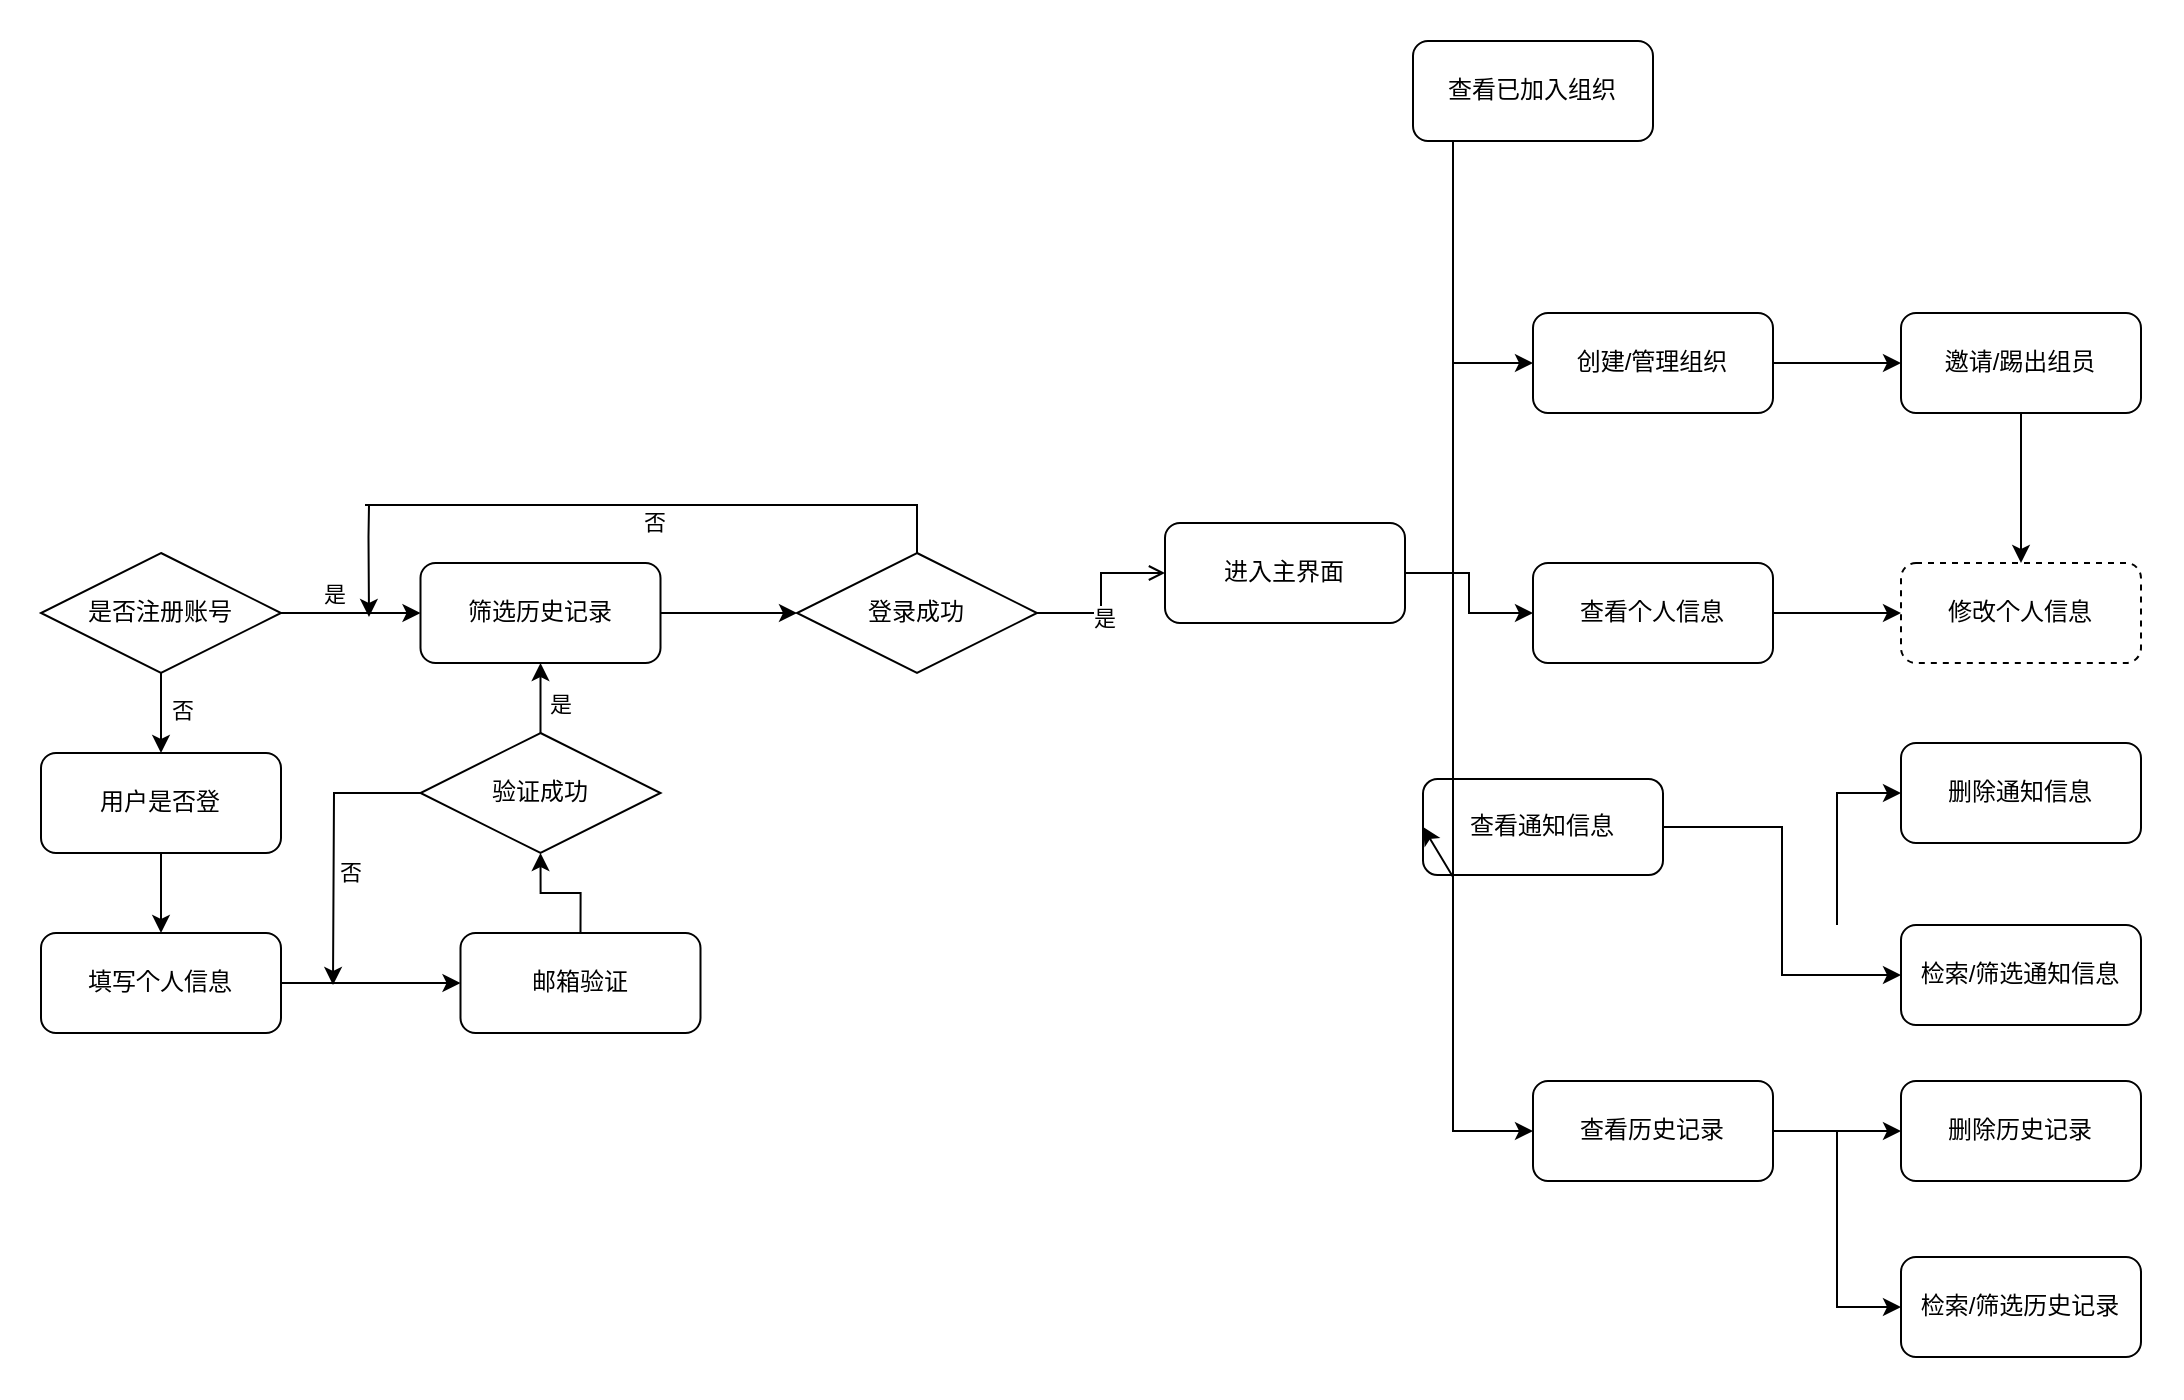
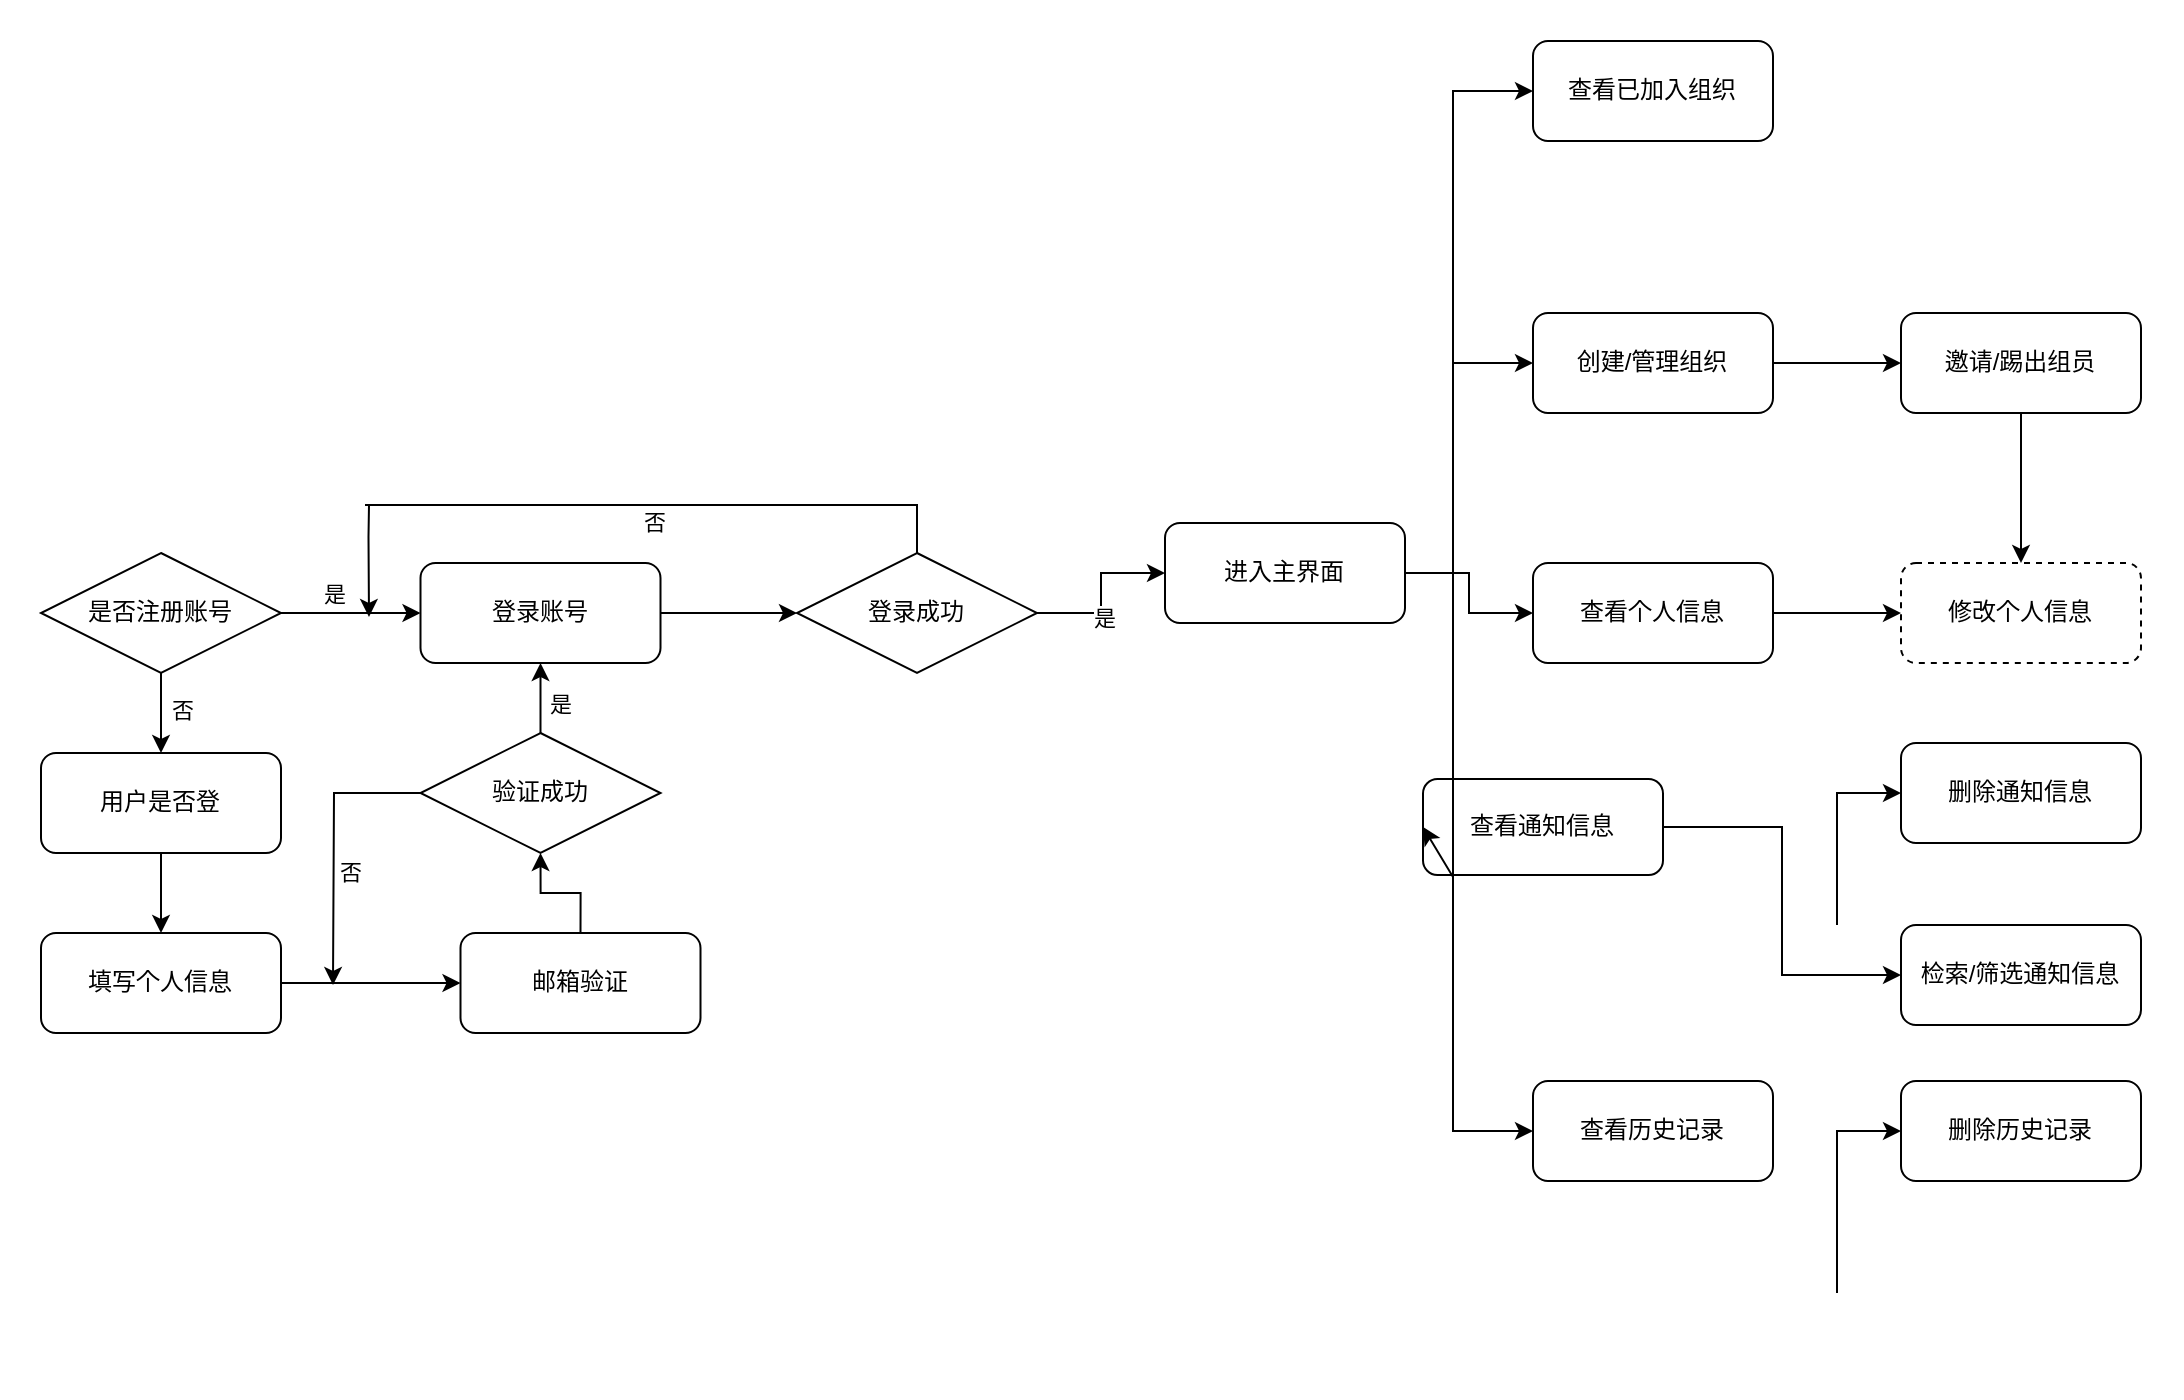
(1533, 91) -> (1653, 91)
(1152, 573) -> (1150, 573)
(541, 613) -> (541, 613)
(1856, 1307) -> none
(2021, 1307) -> none
